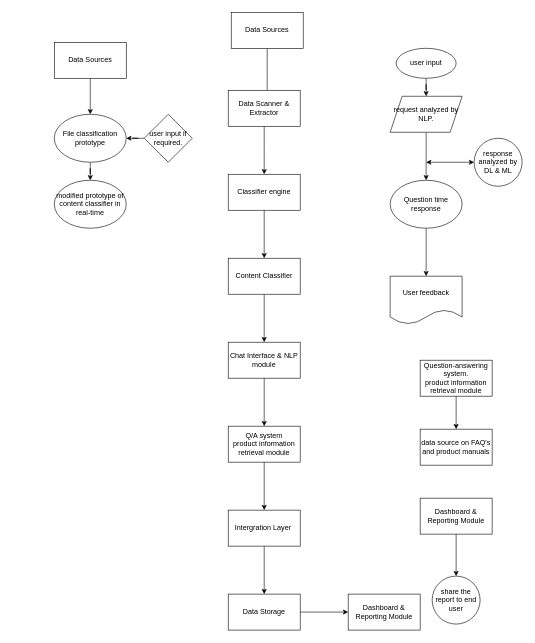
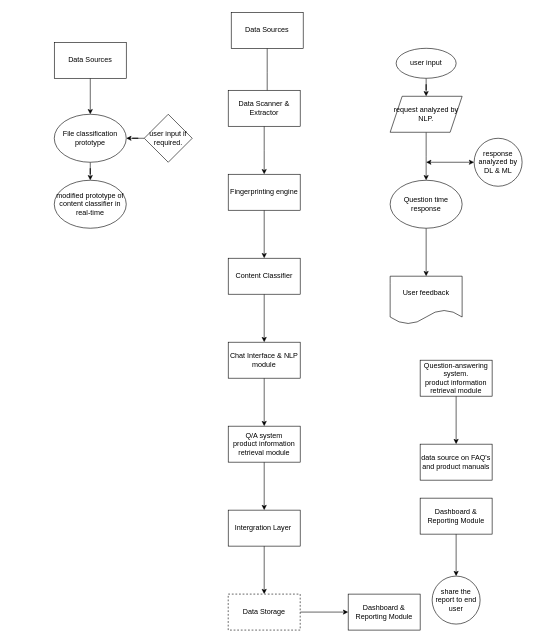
(264, 192) -> (264, 192)
(456, 447) -> (456, 462)
(264, 612) -> (264, 612)
